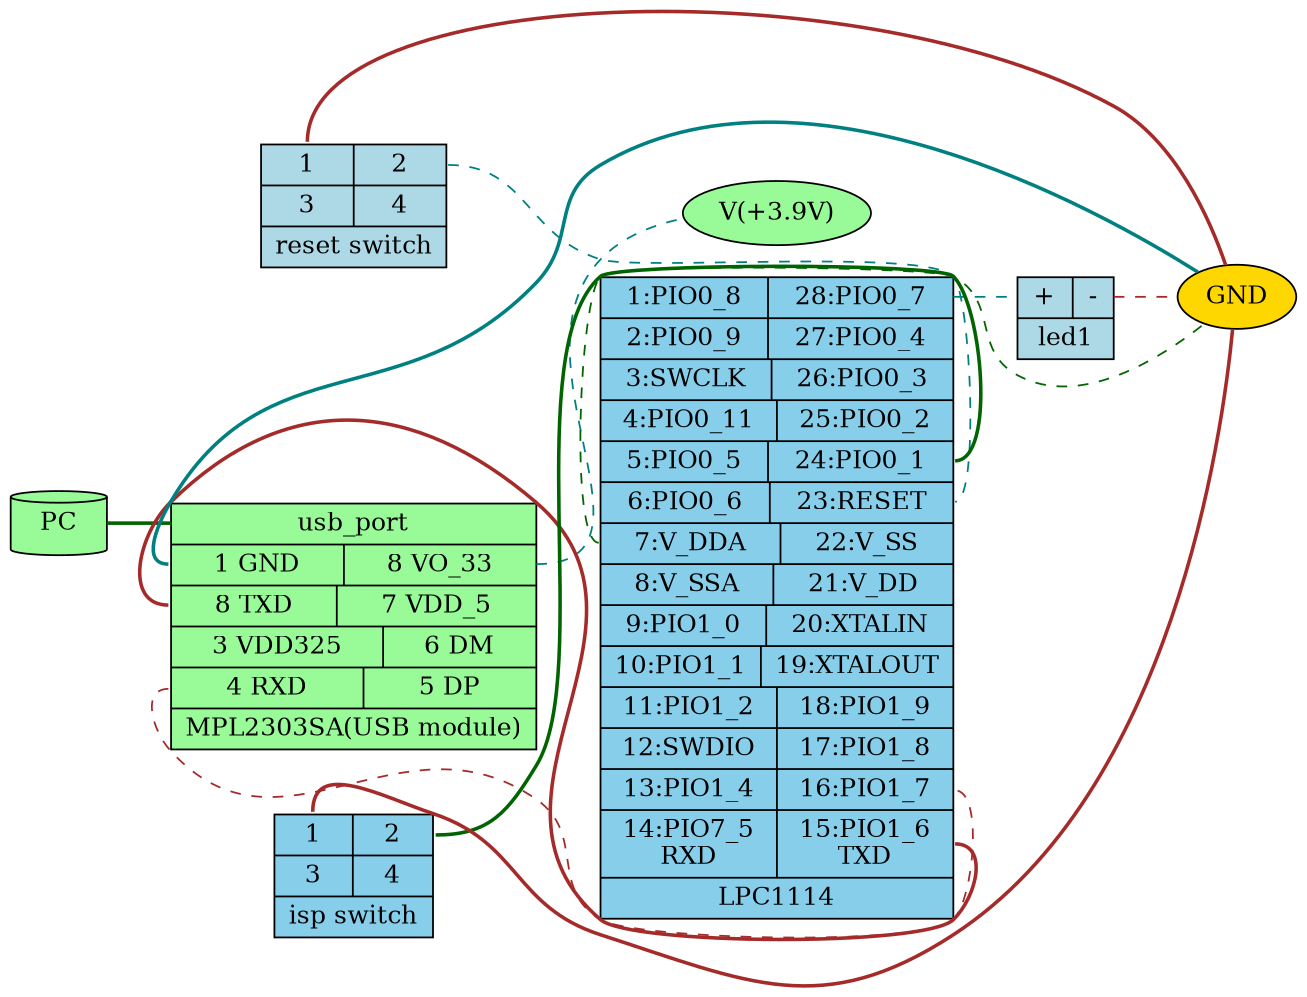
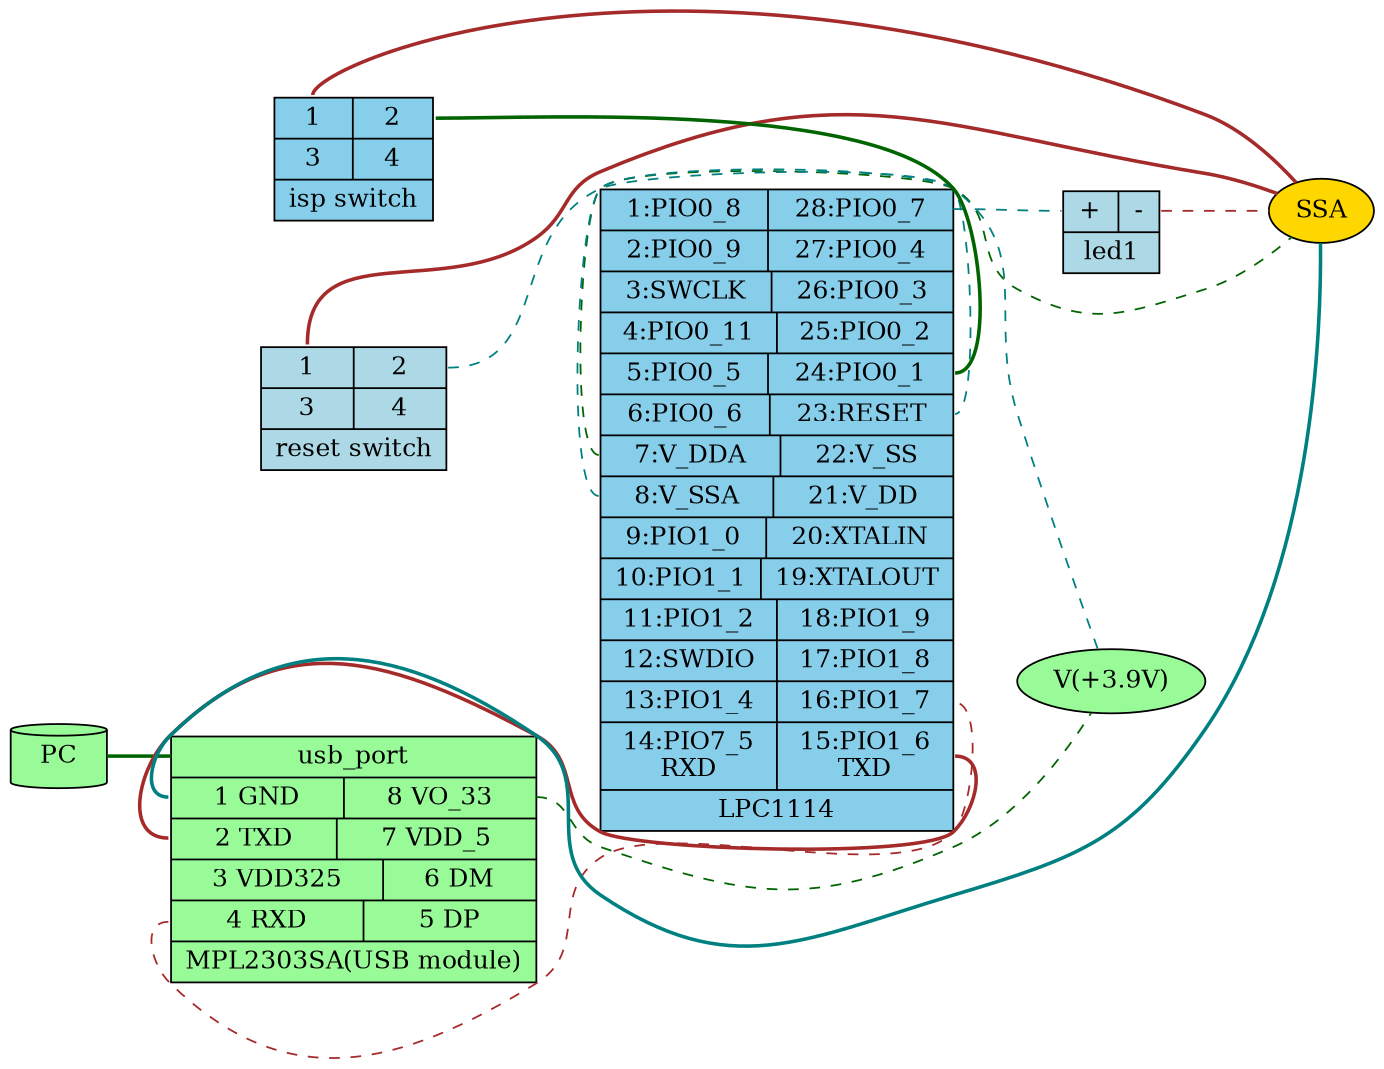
(1237, 297) -> (1321, 211)
none -> (1005, 315)
(573, 380) -> (832, 885)
(254, 605) -> (254, 838)
